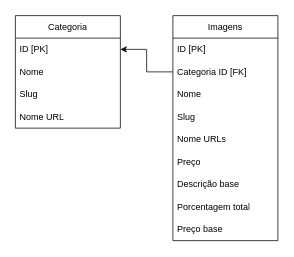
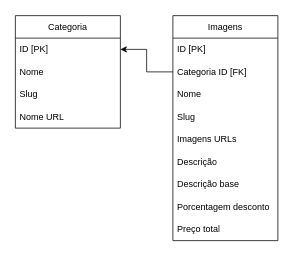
(199, 139) -> (206, 139)
(190, 162) -> (199, 162)
(218, 207) -> (226, 207)
(201, 229) -> (203, 229)
